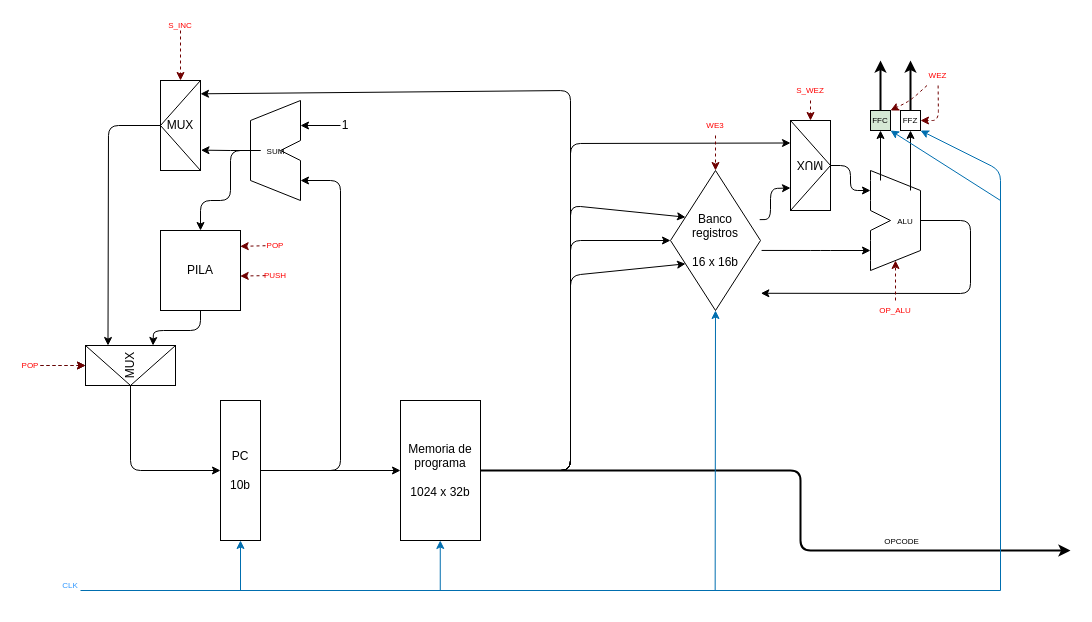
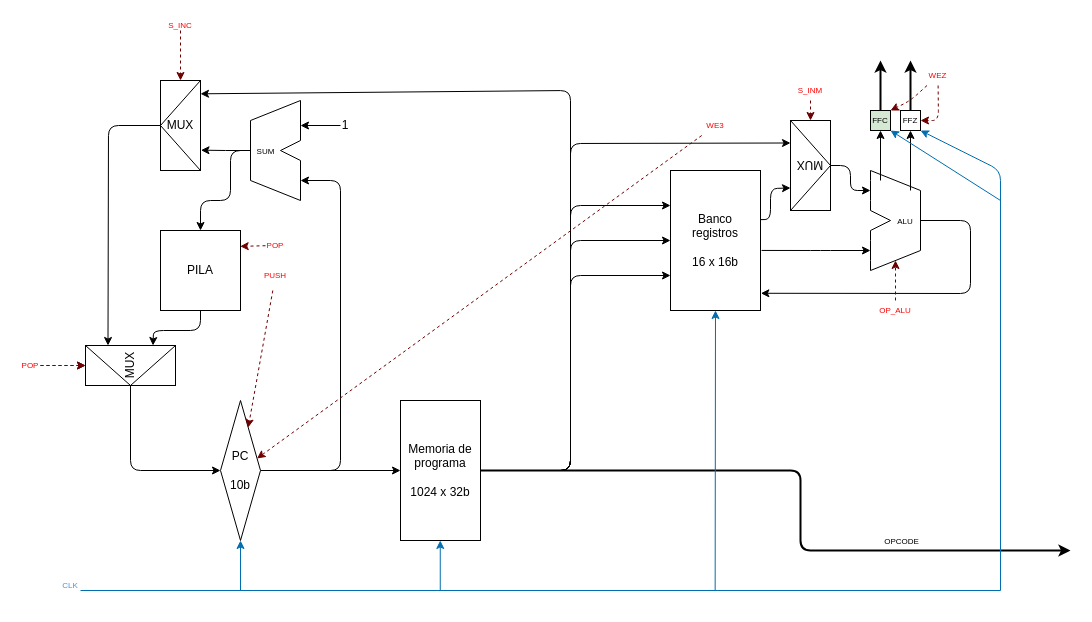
(811, 91) -> (811, 91)
(716, 150) -> (482, 295)
(276, 151) -> (266, 151)
(716, 241) -> (716, 241)
(256, 276) -> (261, 356)
(241, 471) -> (241, 471)
